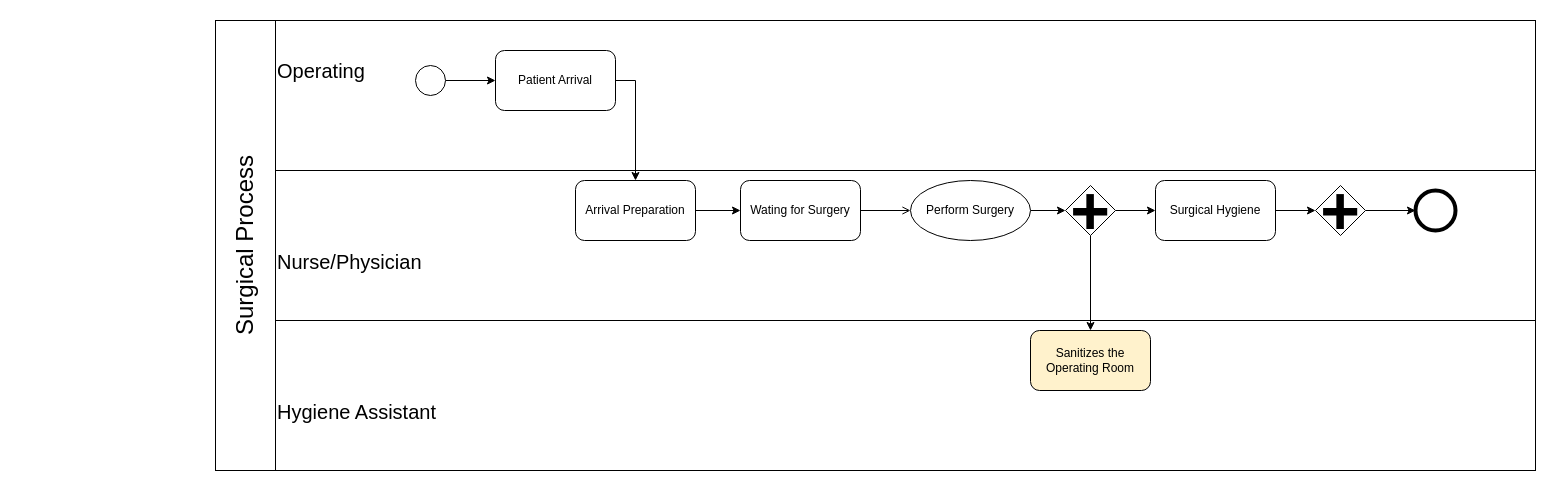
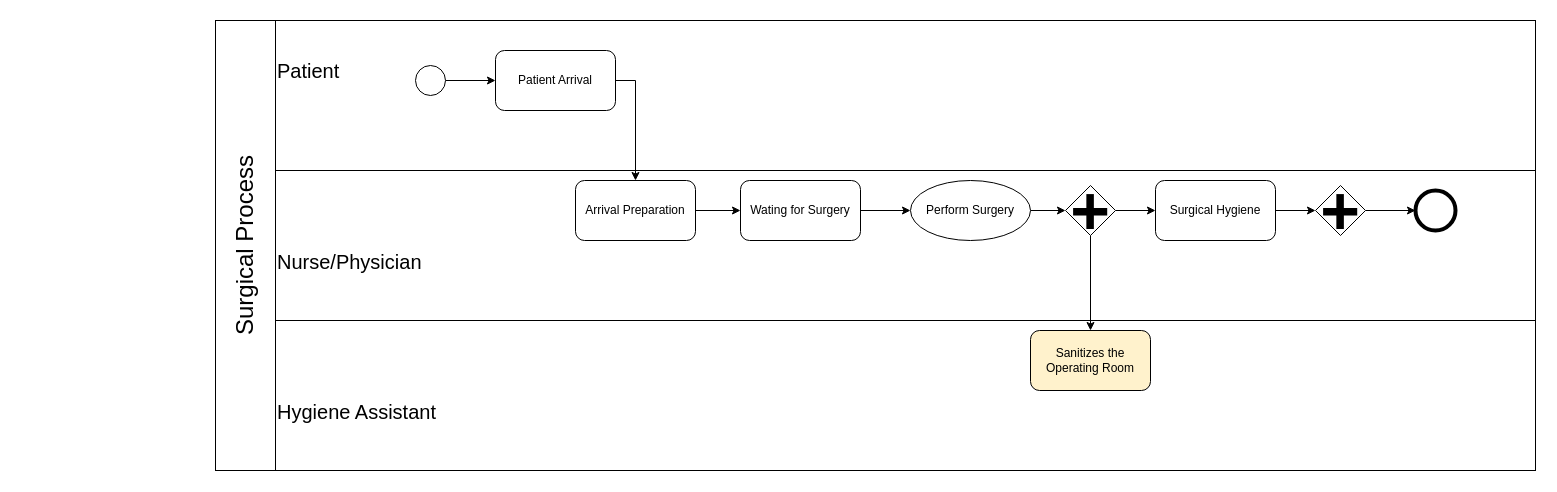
(440, 96) -> (402, 96)
(904, 211) -> (902, 211)
